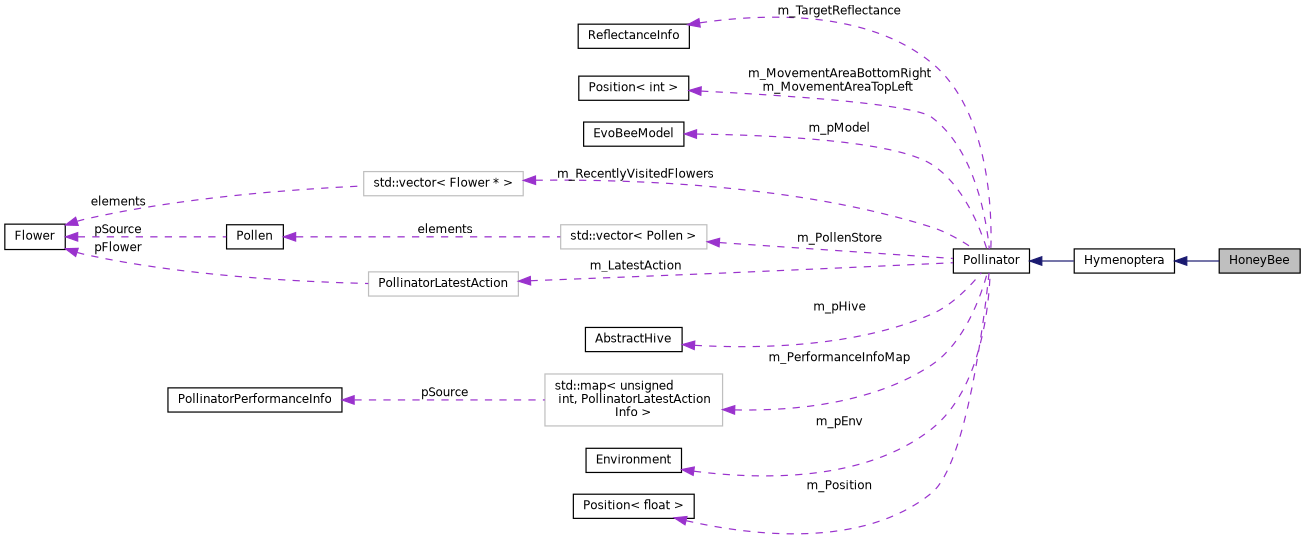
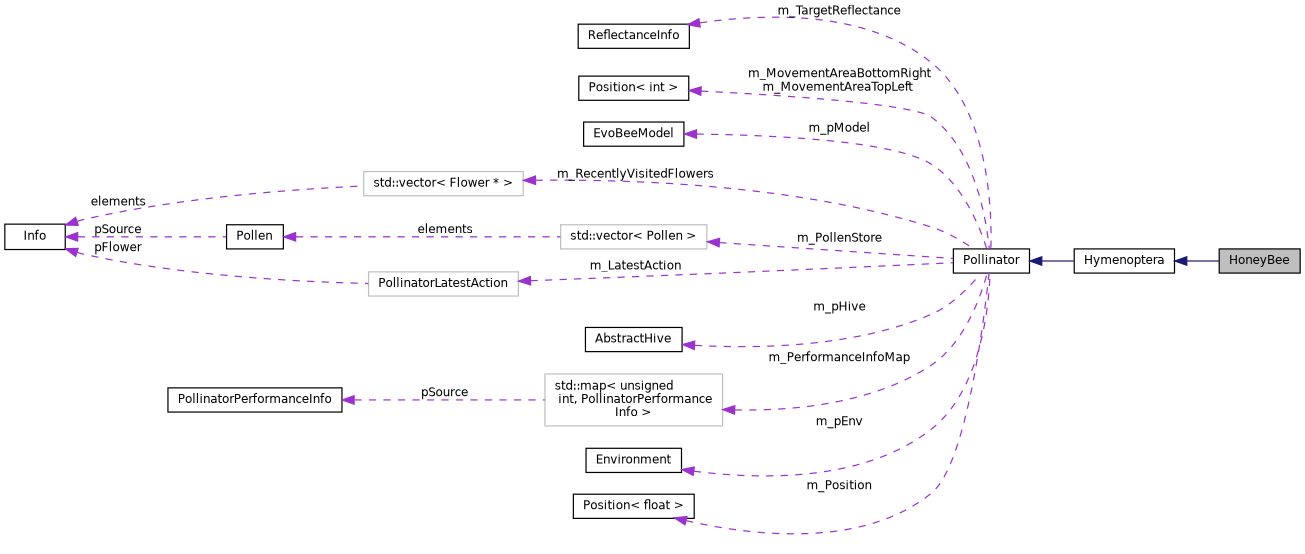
(35, 237) -> (35, 237)
(634, 400) -> (634, 400)
